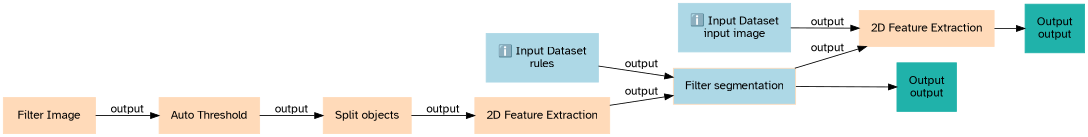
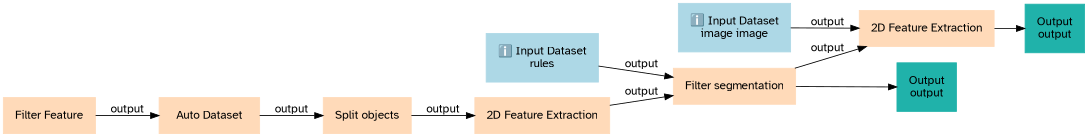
(734, 28) -> (734, 28)
(734, 86) -> (734, 86)
(49, 116) -> (49, 116)
(209, 116) -> (209, 116)
